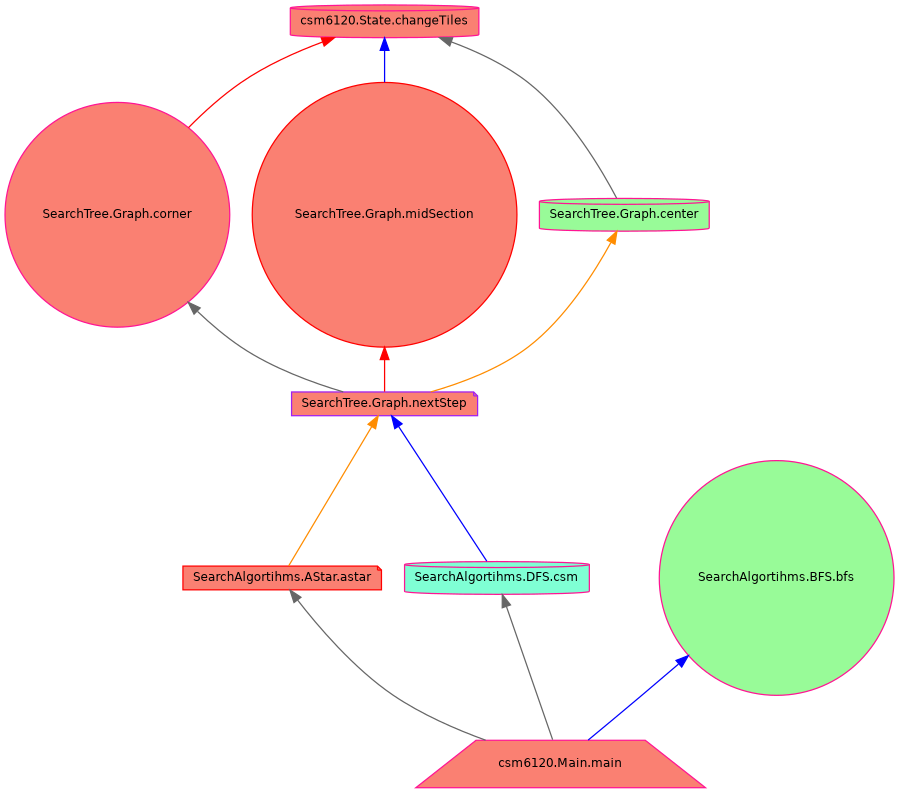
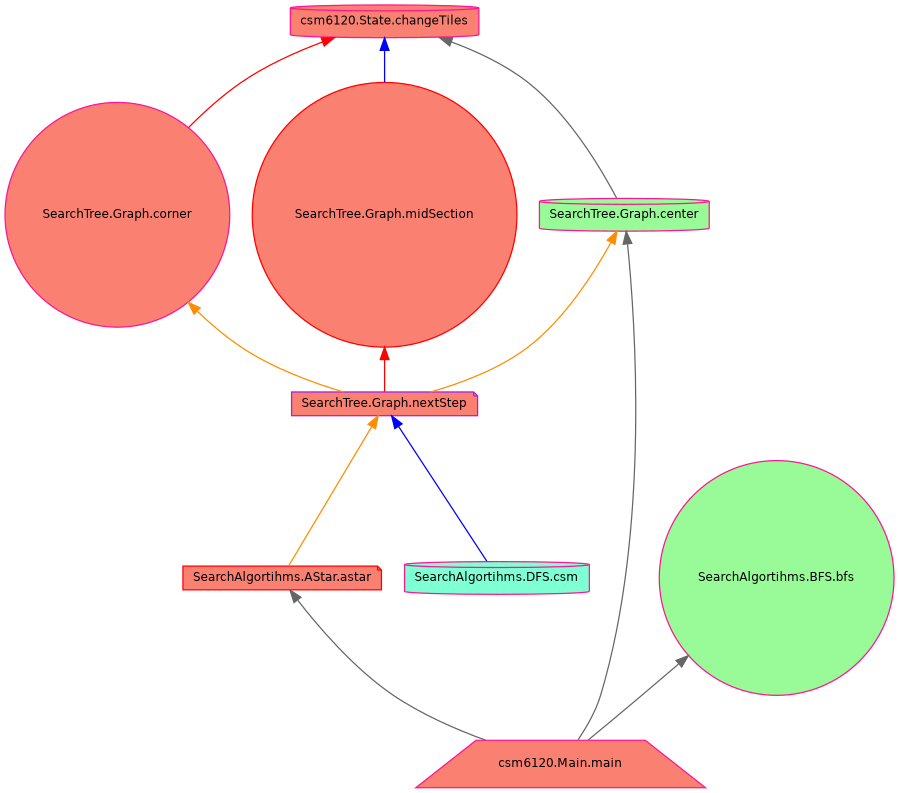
(265, 361) -> (265, 361)
(530, 673) -> (633, 496)
(634, 702) -> (634, 702)
